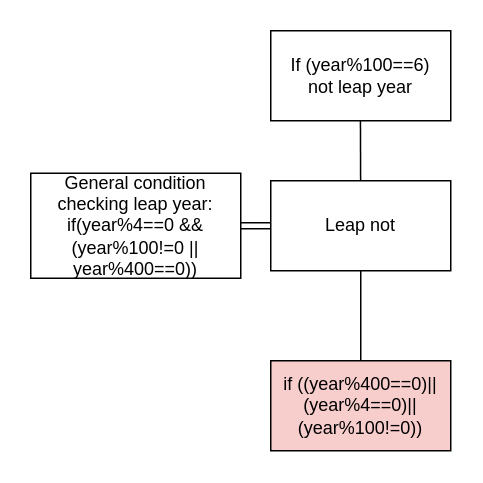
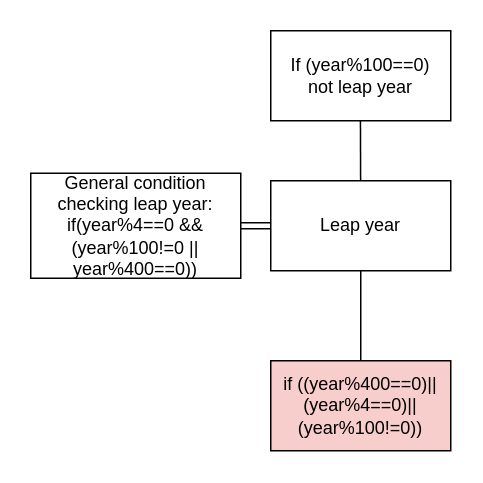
(361, 76) -> (361, 76)
(361, 226) -> (361, 226)
